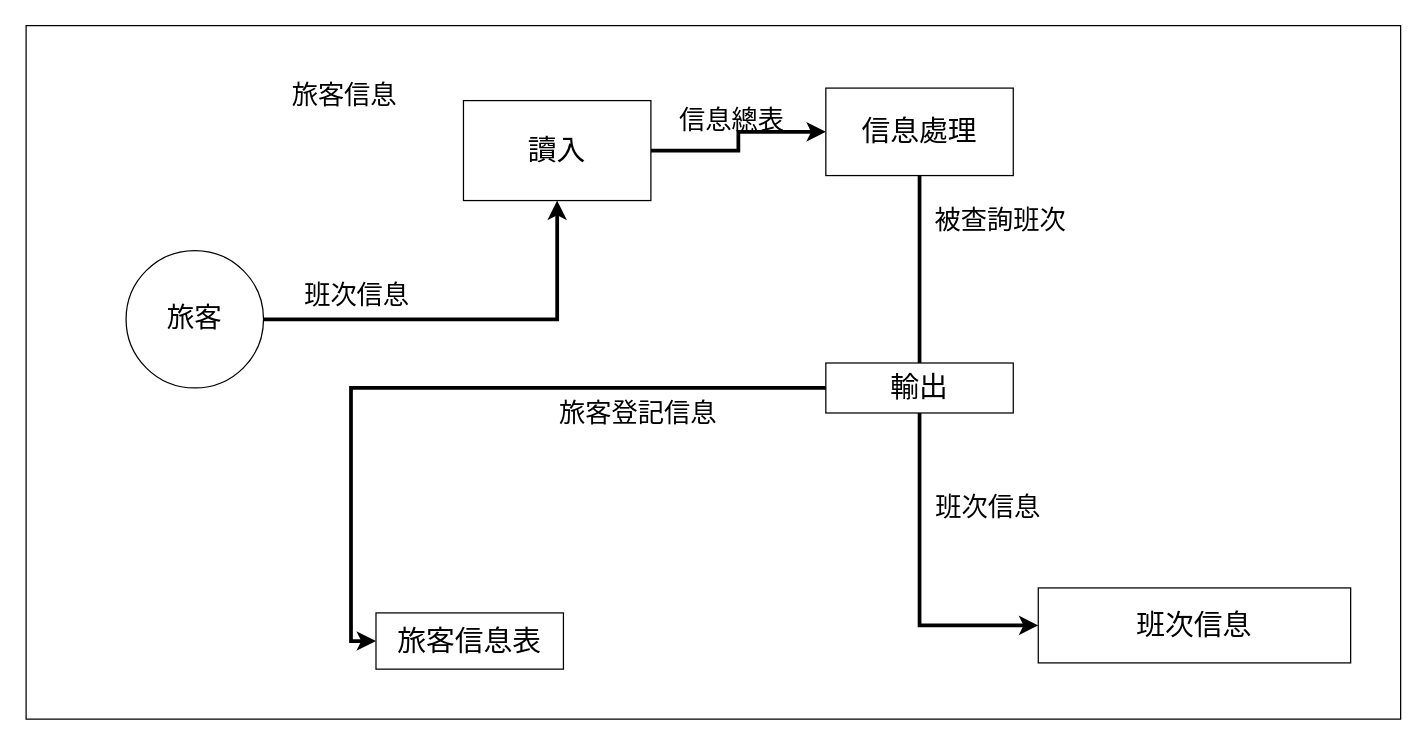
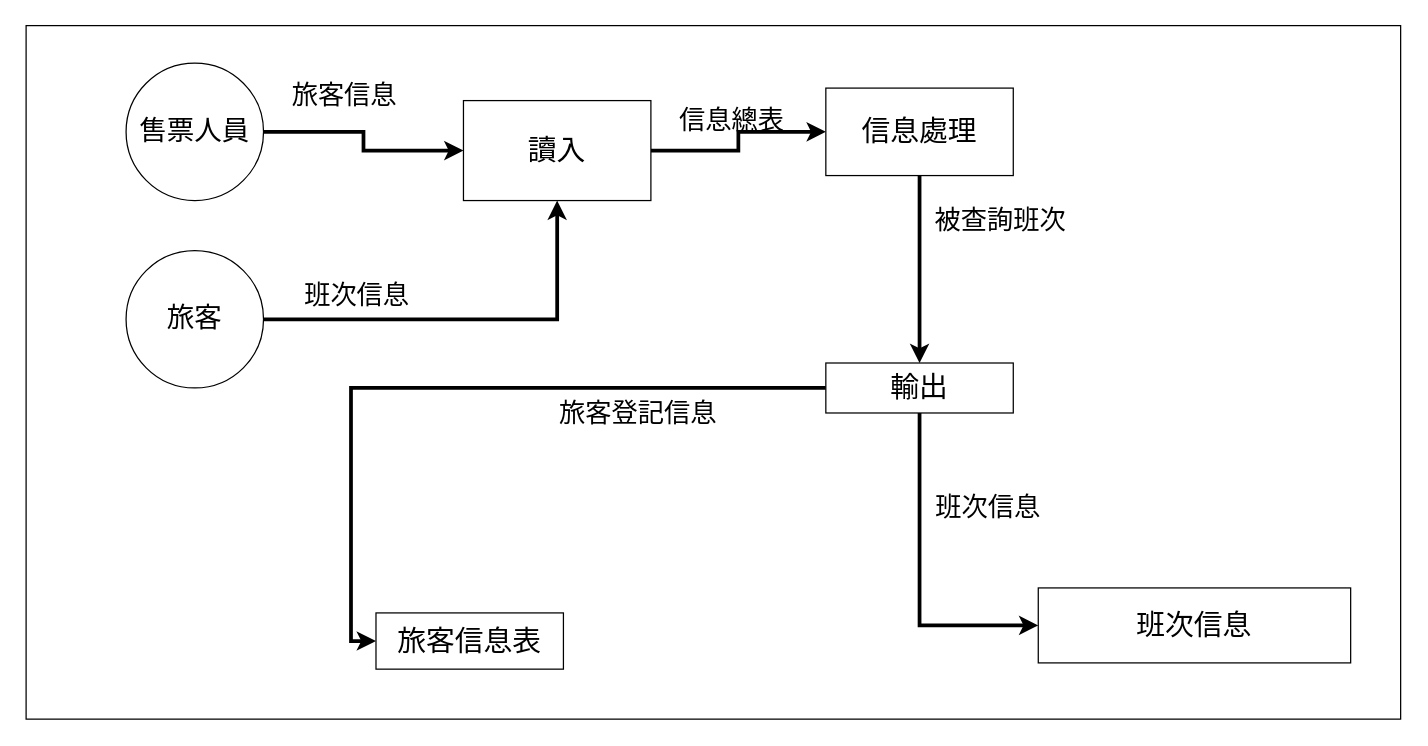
none -> (194, 132)
none -> (363, 134)
(919, 354) -> (919, 347)
